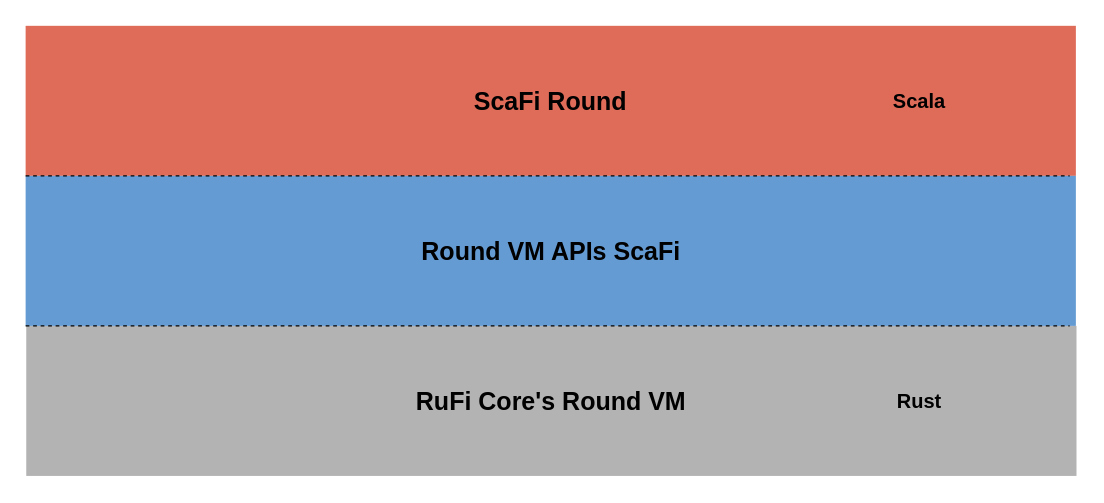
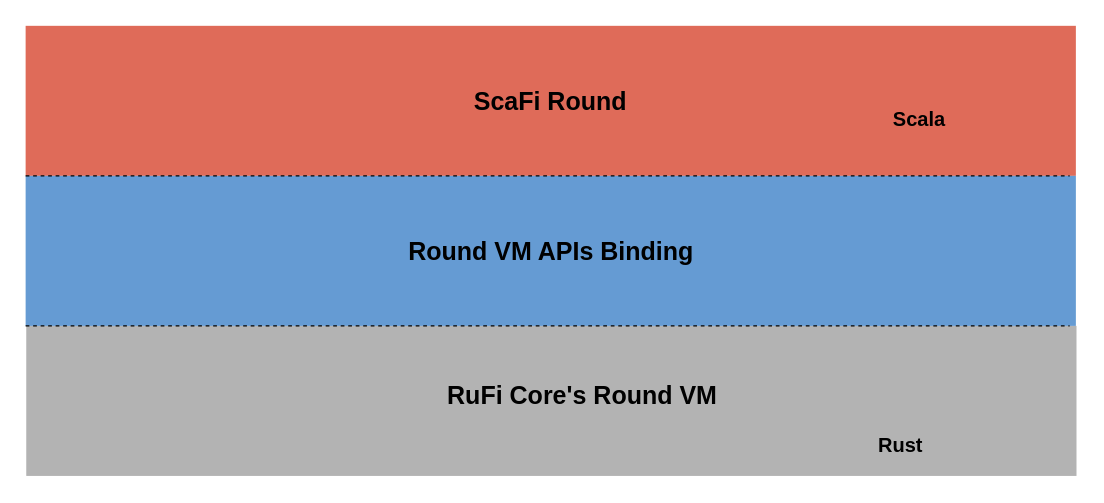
(919, 101) -> (919, 119)
(551, 251) -> (551, 251)
(551, 401) -> (583, 394)
(919, 401) -> (901, 444)
